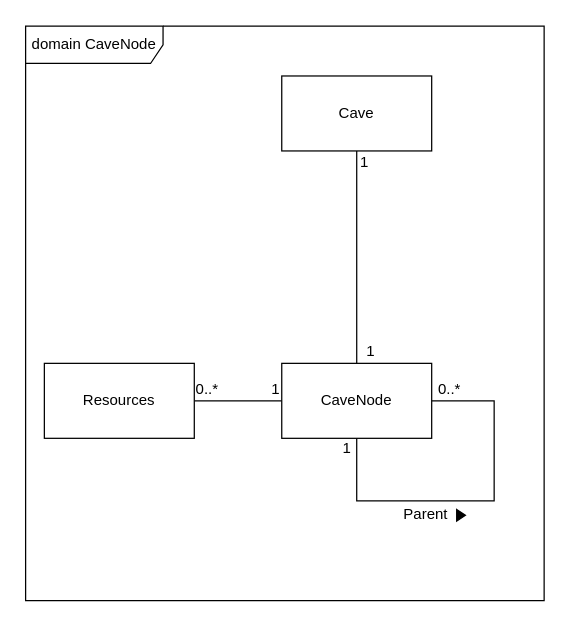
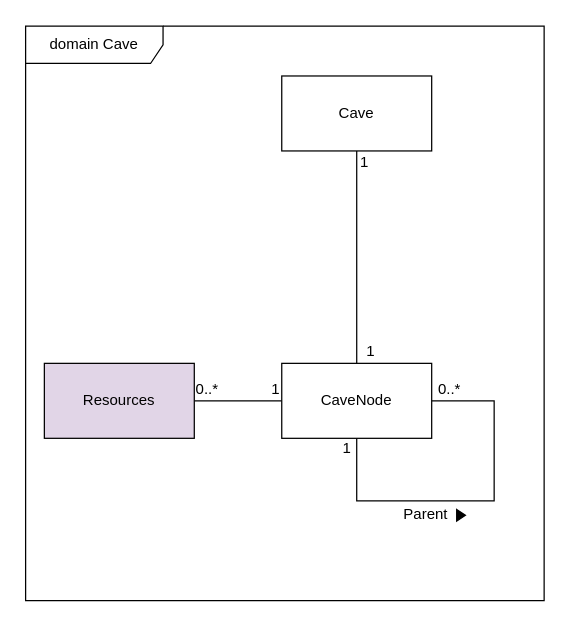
(94, 44) -> (94, 44)
(119, 401) -> (119, 401)
